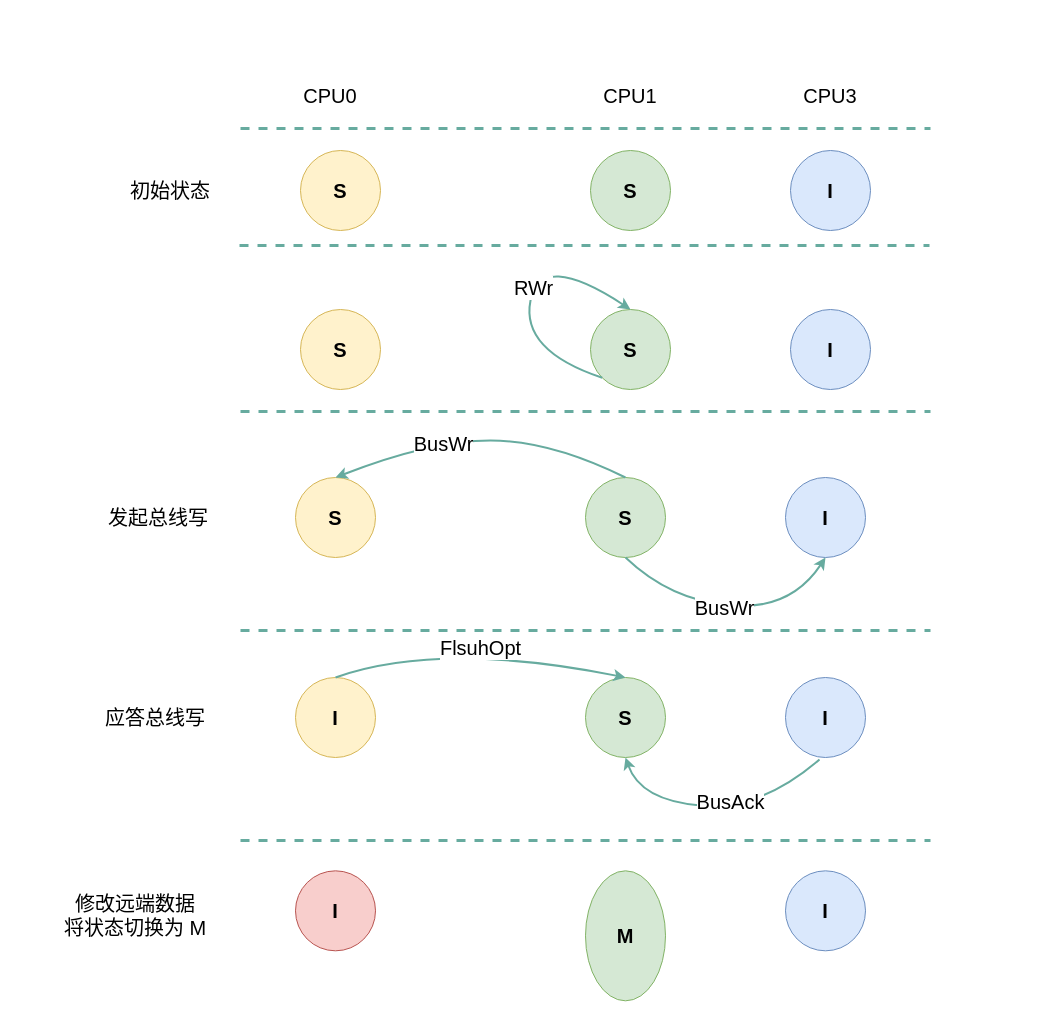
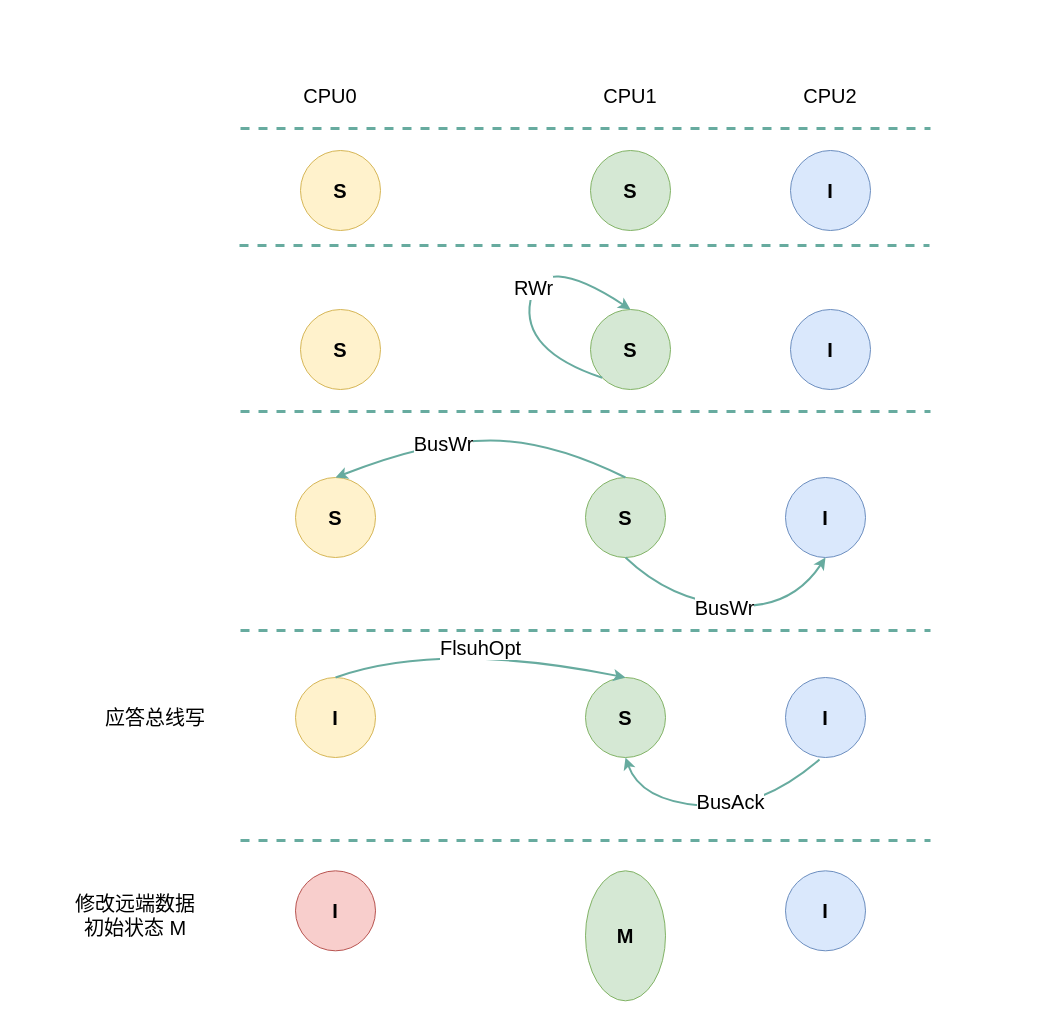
(831, 96) -> (831, 96)
(171, 191) -> none
(159, 518) -> none
(136, 916) -> (136, 916)
